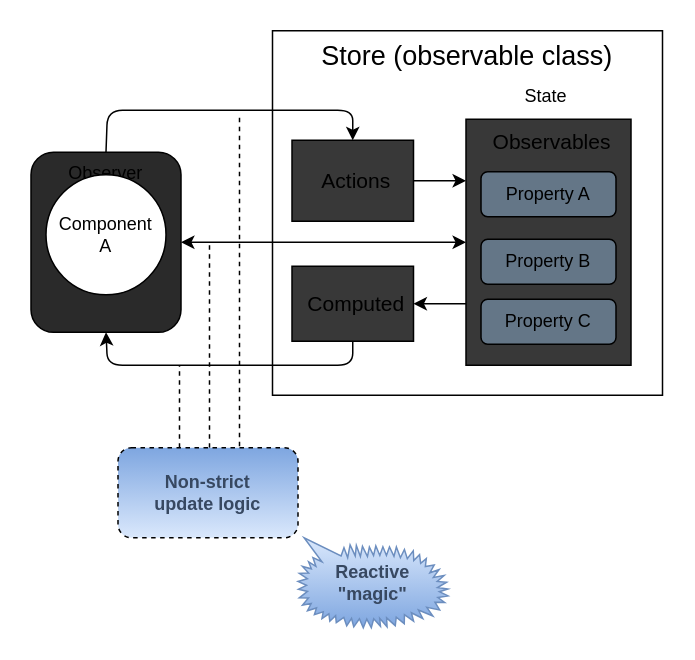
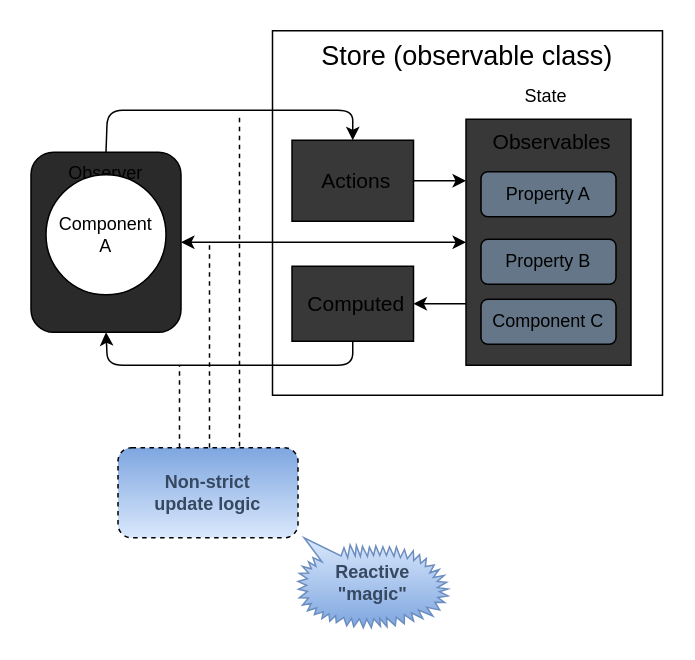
(548, 322) -> (548, 322)
